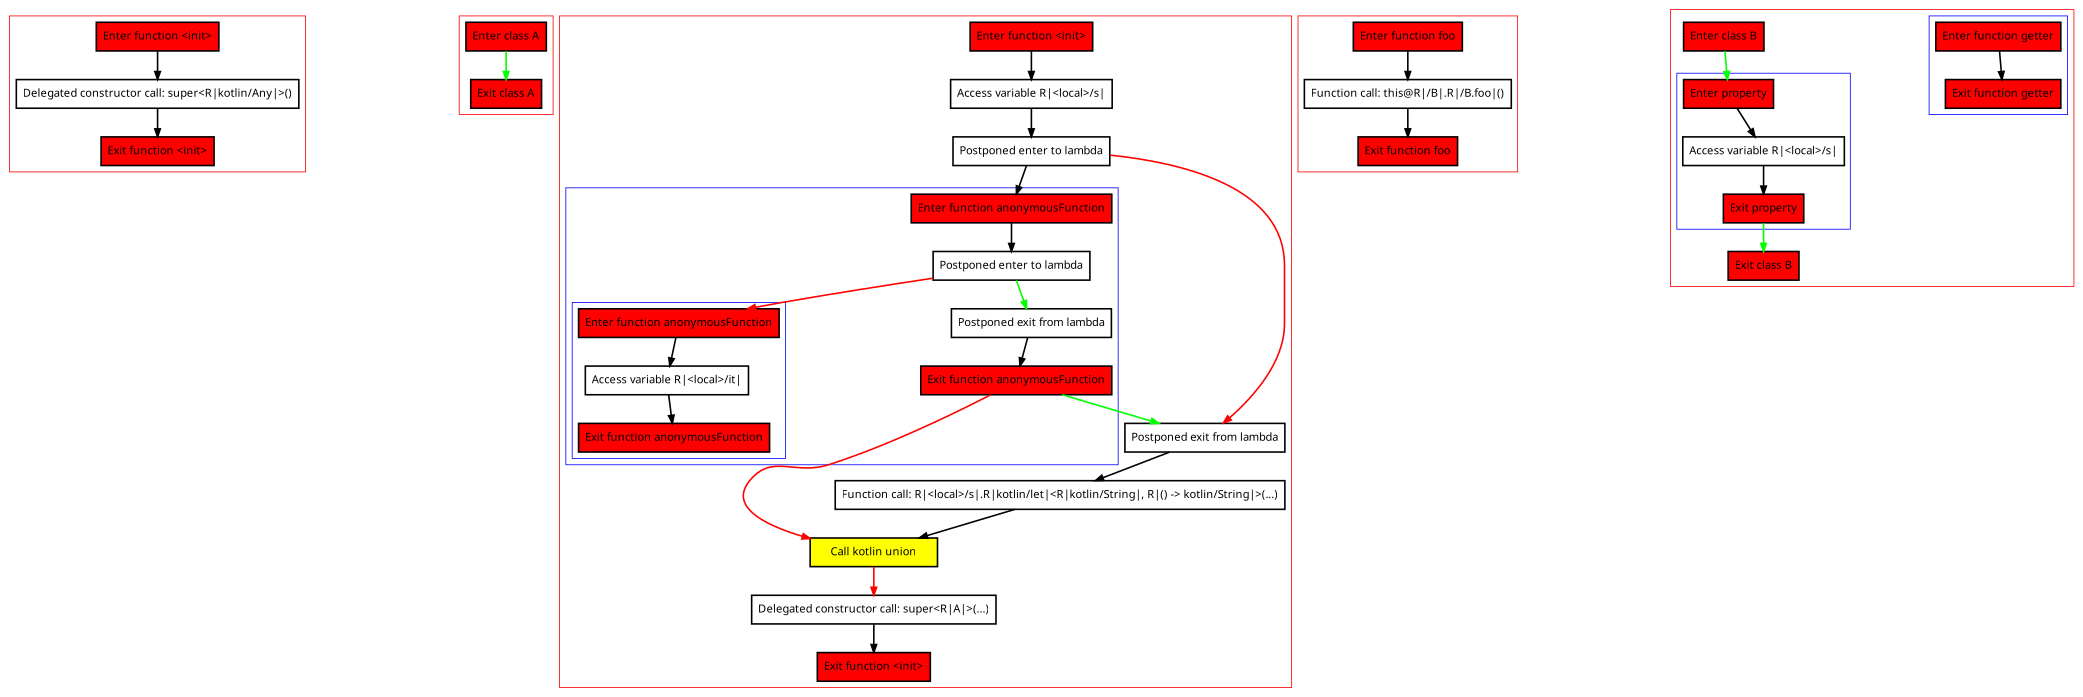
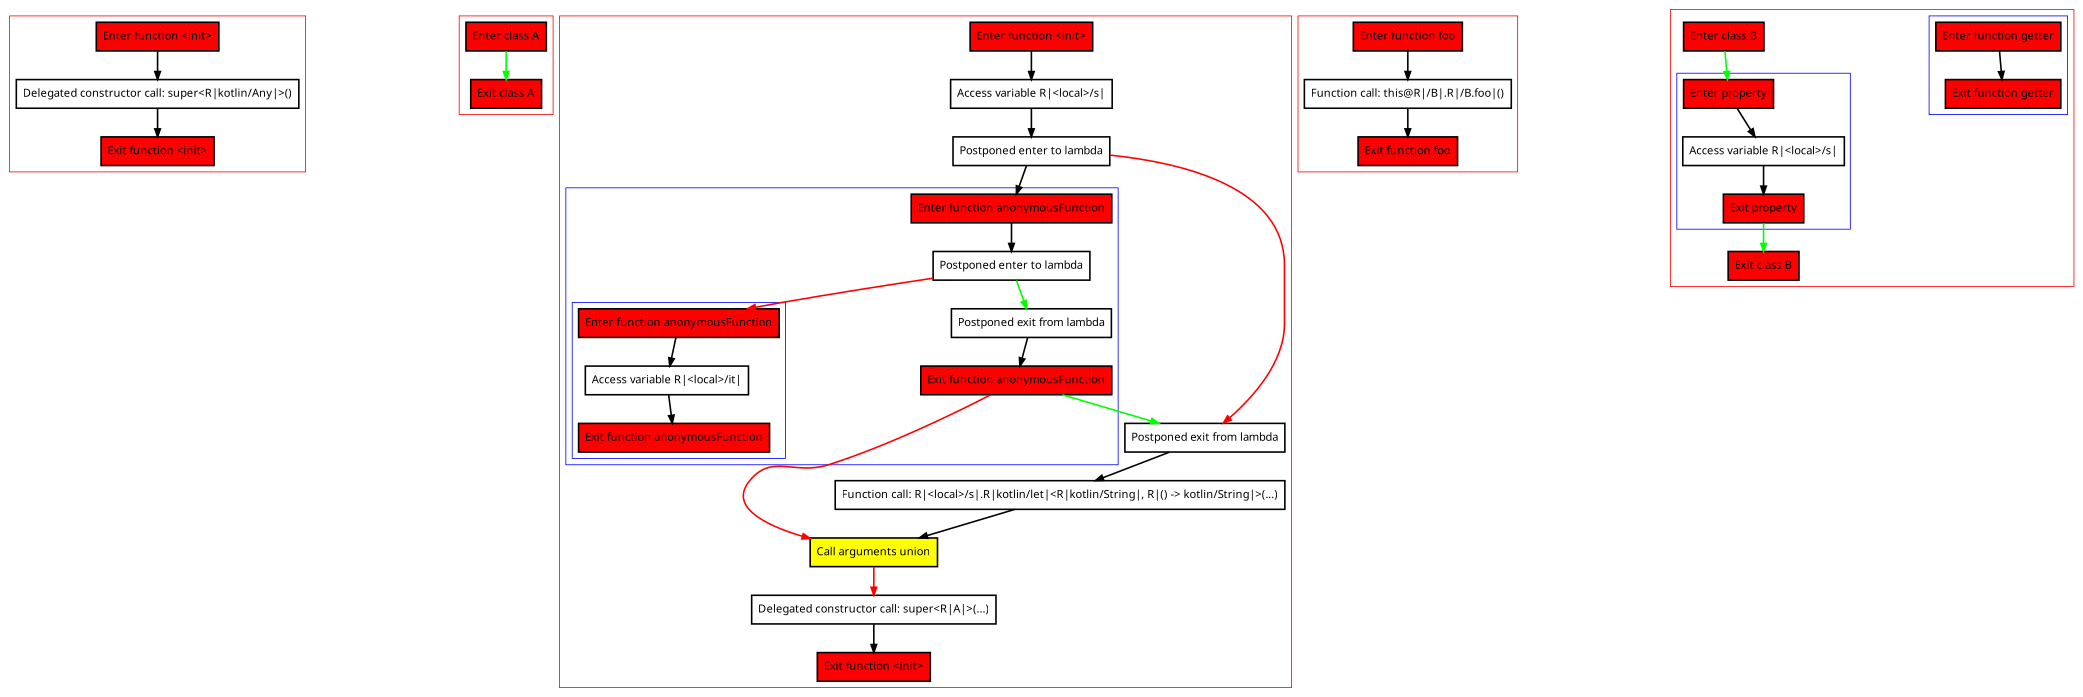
(874, 552) -> (874, 552)
